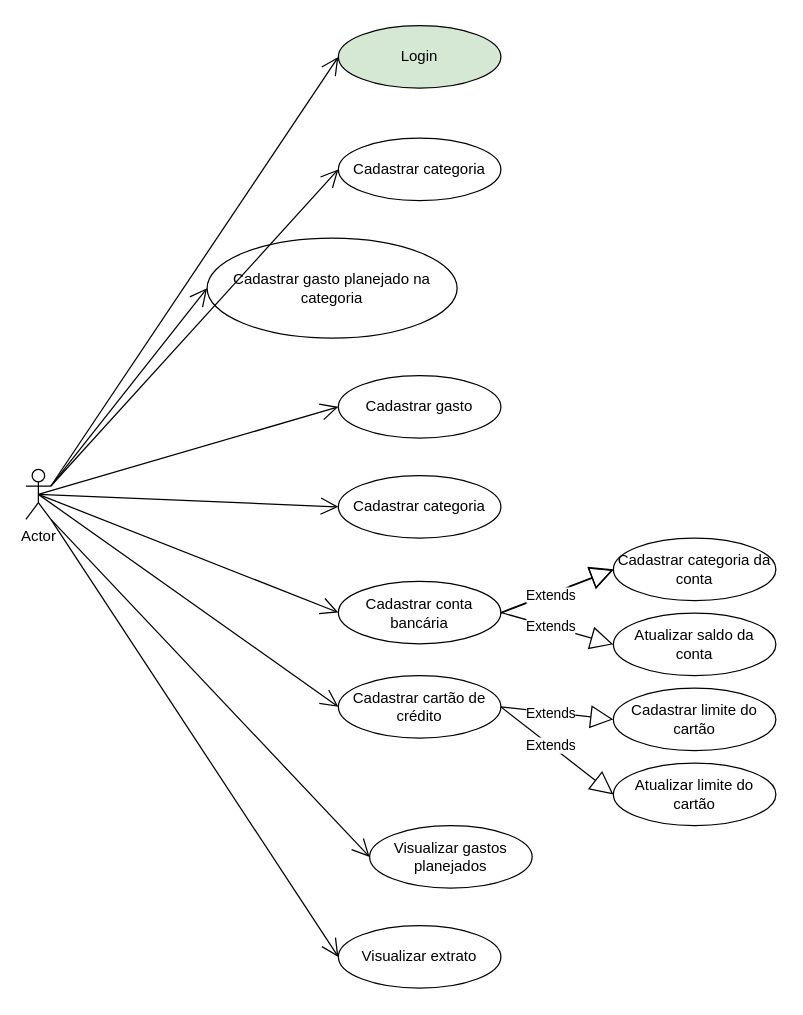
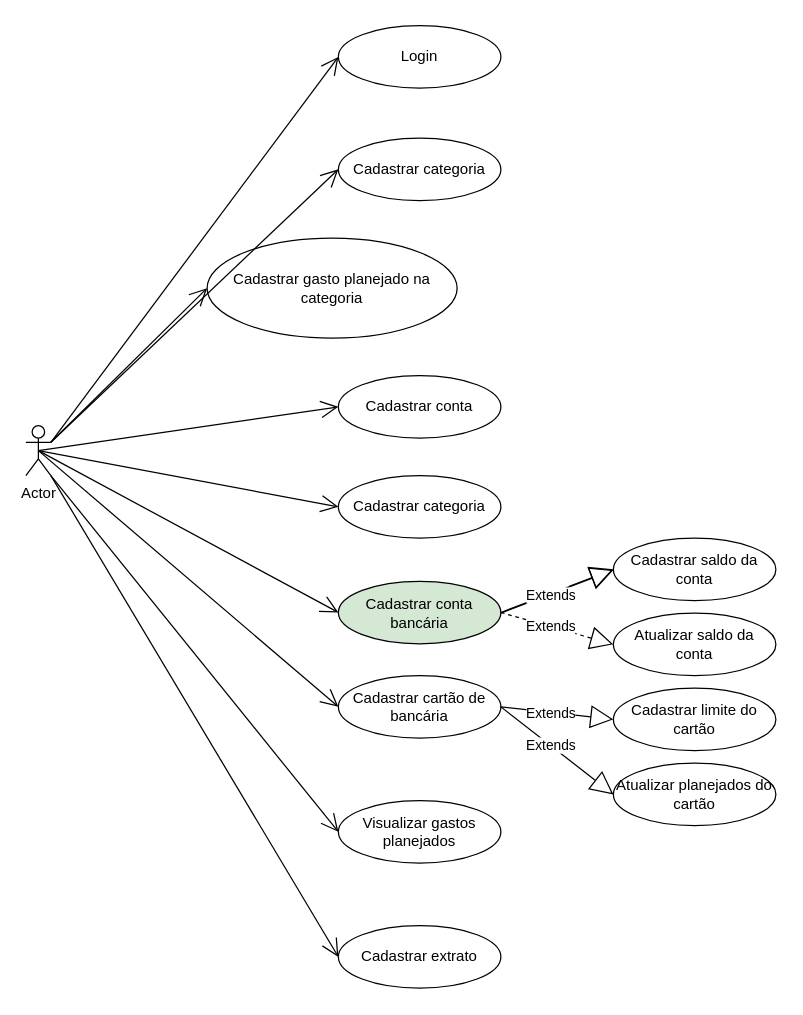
(419, 57) -> (419, 57)
(419, 407) -> (419, 407)
(38, 494) -> (38, 451)
(694, 569) -> (694, 569)
(419, 613) -> (419, 613)
(514, 616) -> (514, 616)
(419, 707) -> (419, 707)
(694, 794) -> (694, 794)
(451, 857) -> (419, 832)
(419, 957) -> (419, 957)
